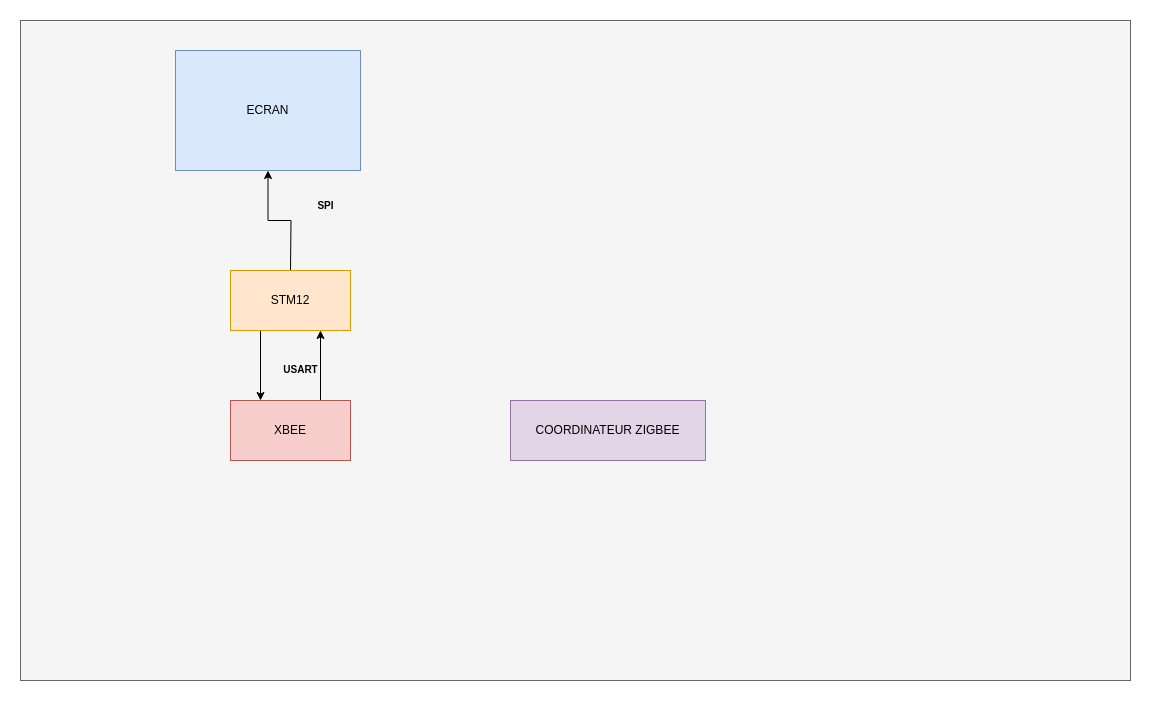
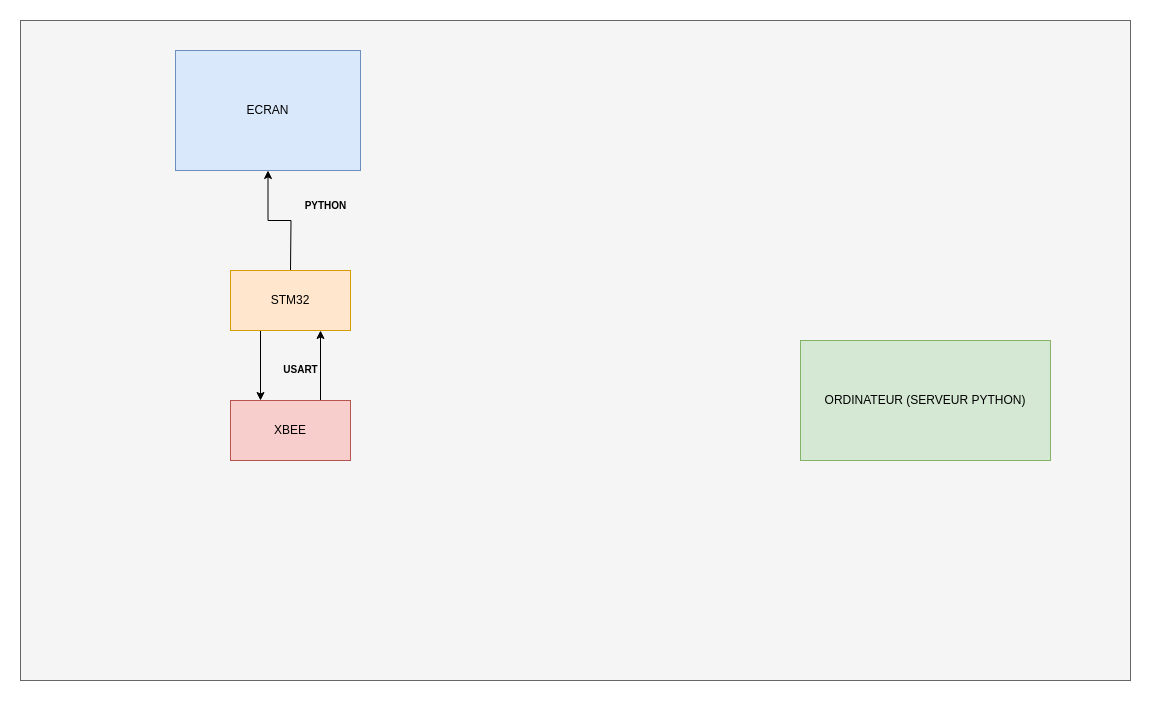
(326, 206) -> (326, 206)
(291, 301) -> (291, 301)
none -> (926, 401)
(608, 431) -> none
